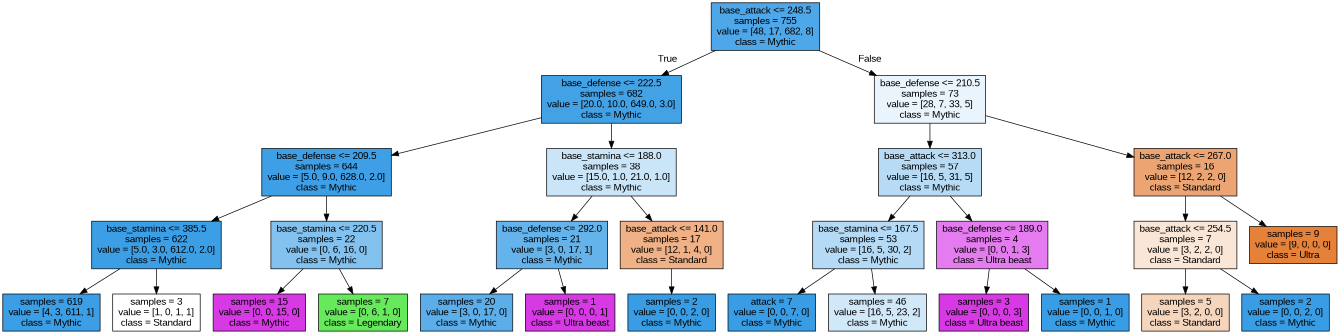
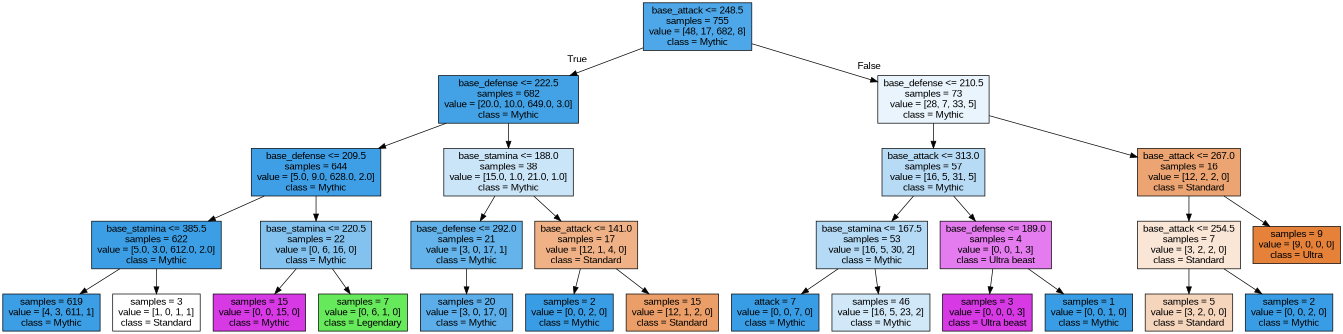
(570, 313) -> none
none -> (672, 313)
